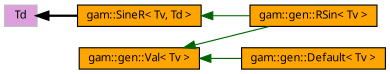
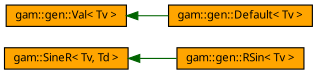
(21, 16) -> none
(232, 36) -> none
